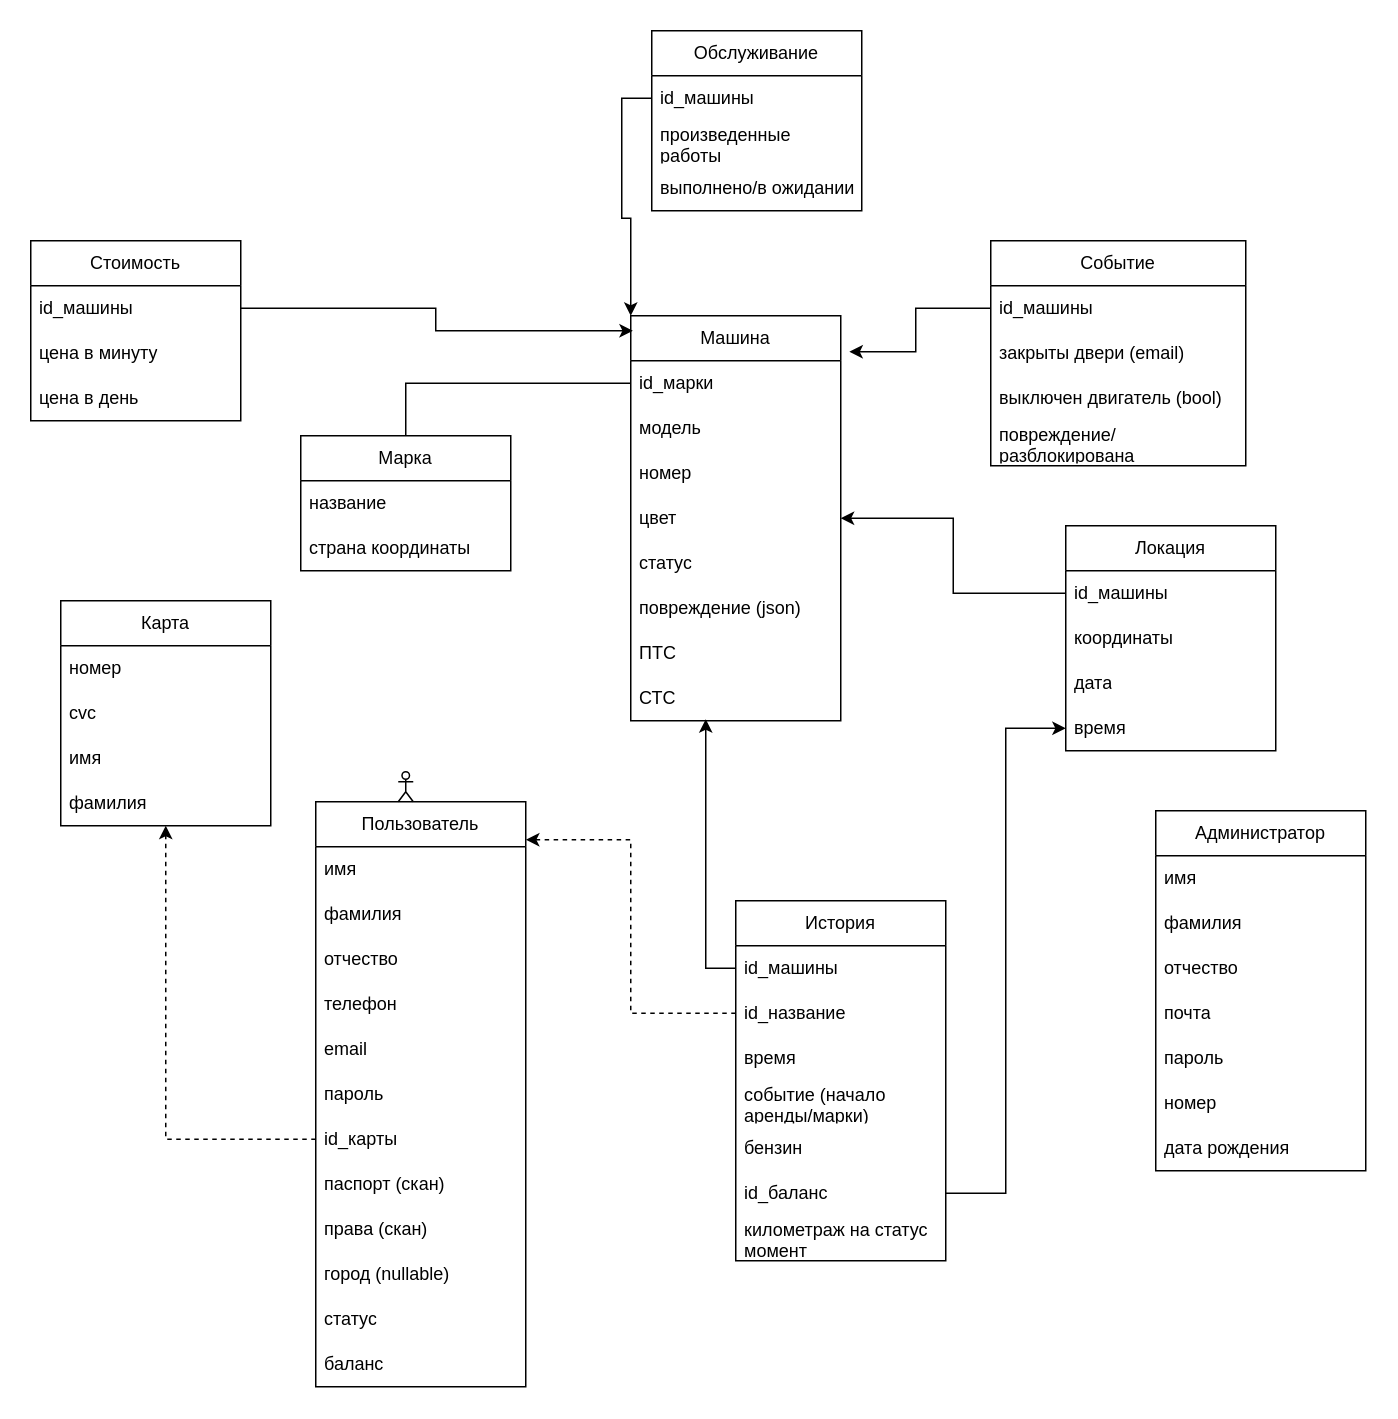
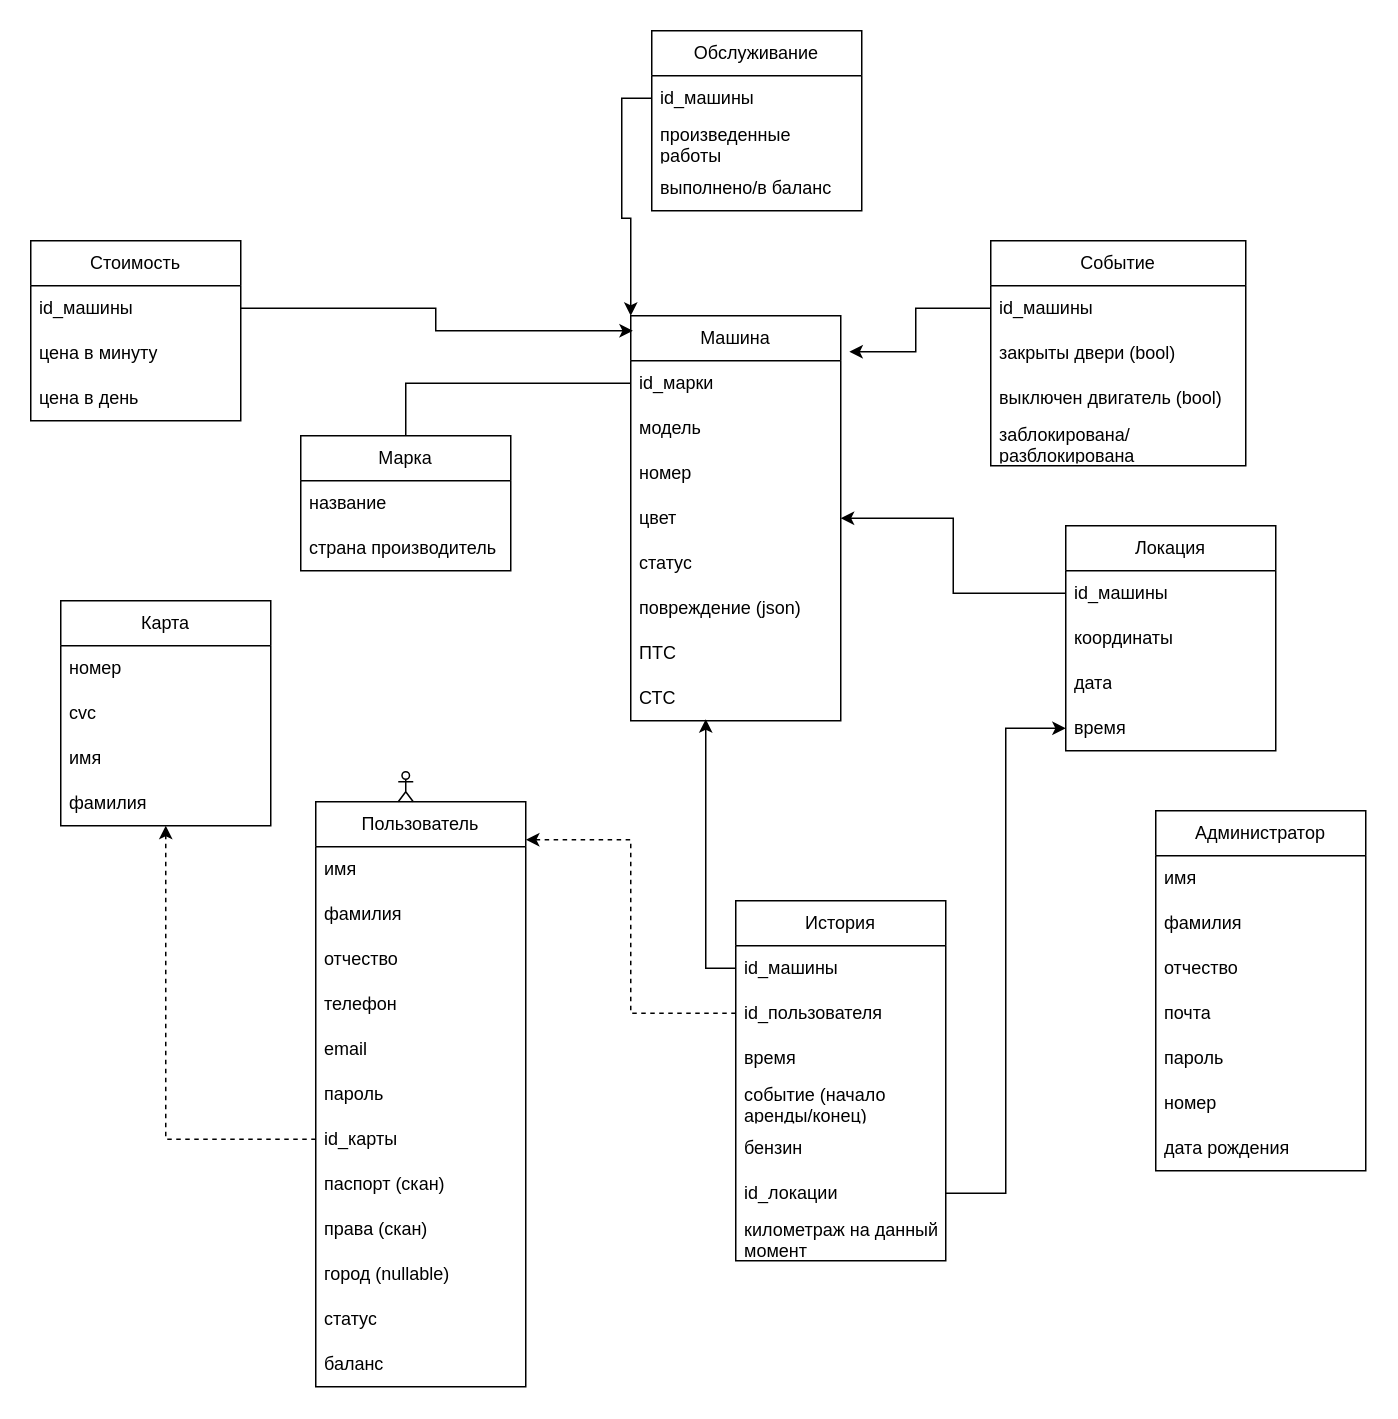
(758, 188) -> (749, 188)
(1096, 353) -> (1094, 353)
(1120, 443) -> (1120, 443)
(393, 548) -> (407, 548)
(798, 1013) -> (818, 1013)
(842, 1103) -> (842, 1103)
(788, 1193) -> (793, 1193)
(842, 1238) -> (842, 1238)
